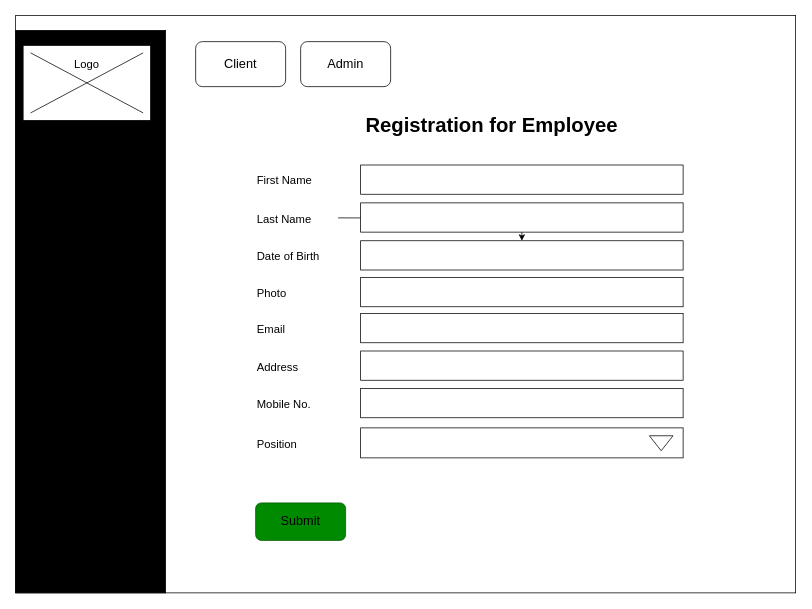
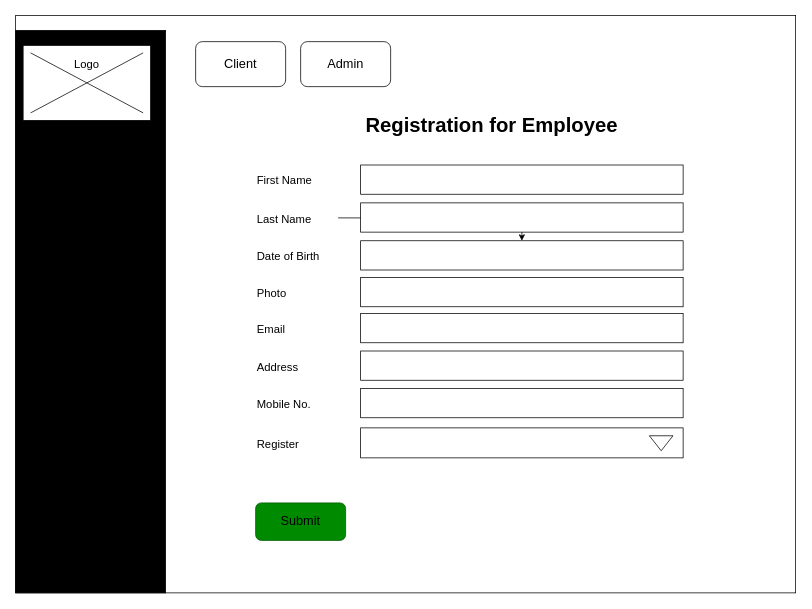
(279, 444) -> (281, 444)
